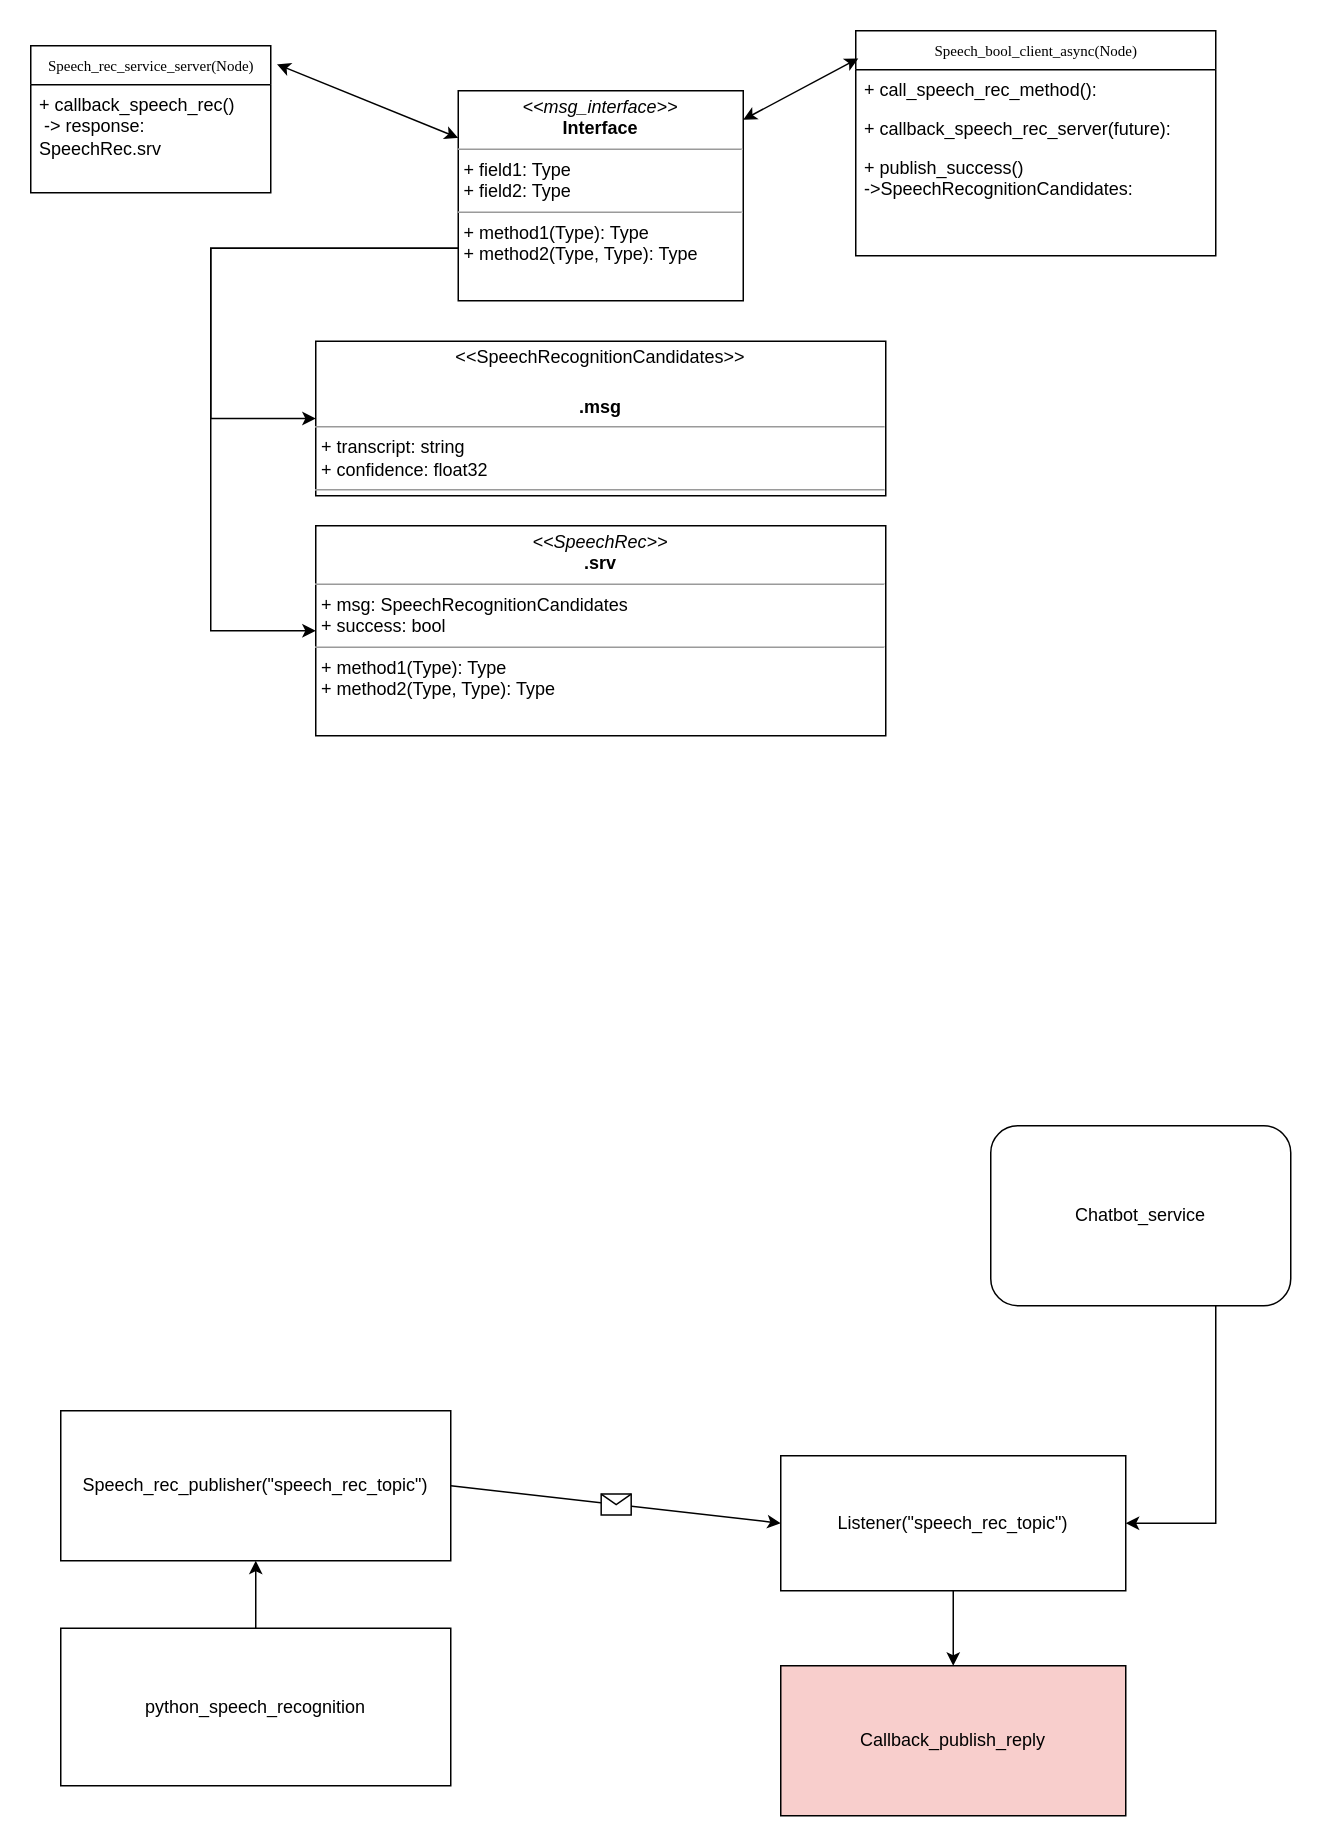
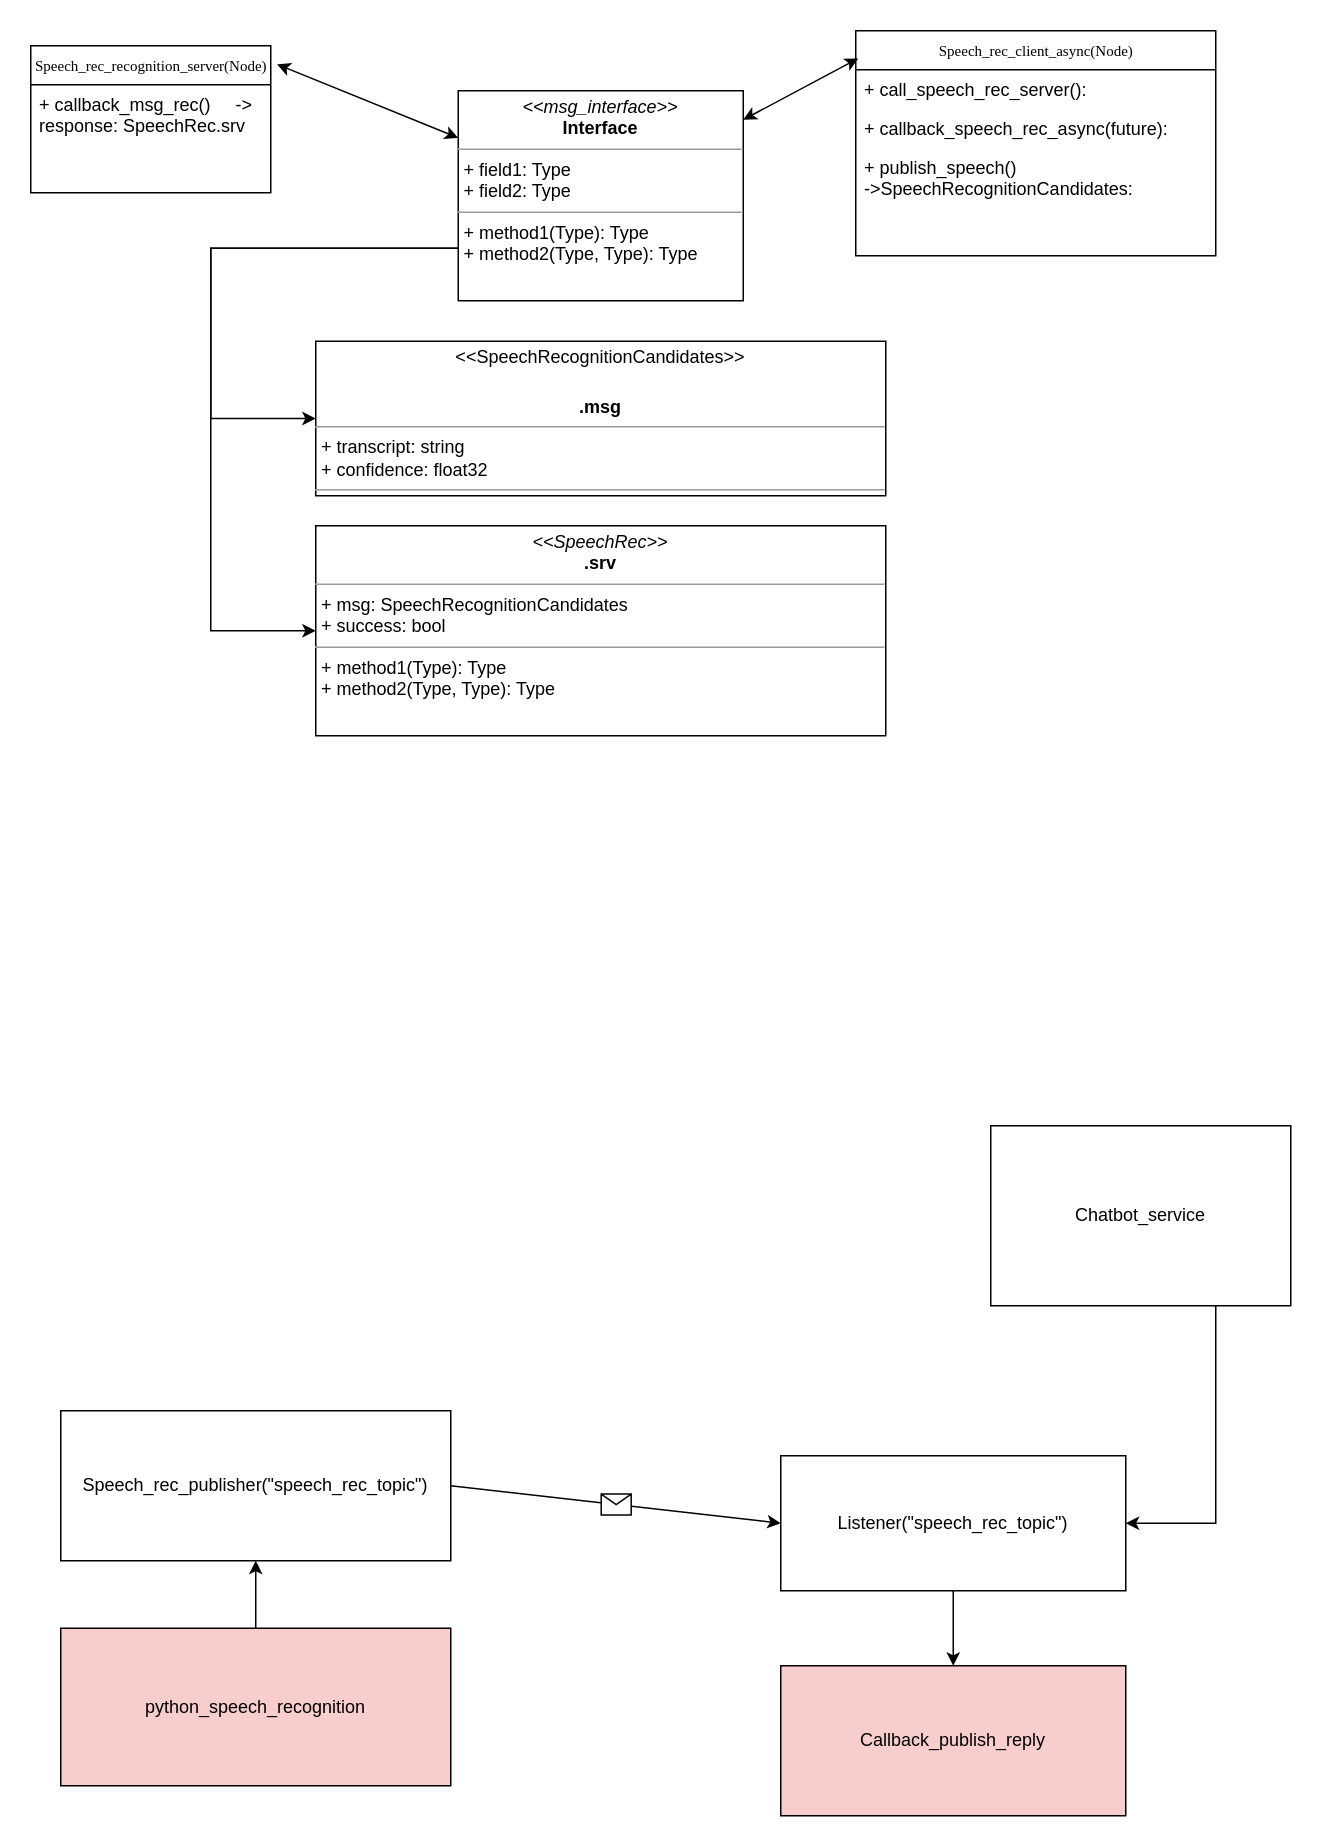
(1037, 50) -> (1037, 50)
(152, 65) -> (152, 65)
(991, 91) -> (991, 91)
(152, 128) -> (152, 128)
(1037, 141) -> (1037, 130)
(1037, 191) -> (1037, 191)
(1141, 1216) -> (1141, 1216)
(256, 1707) -> (256, 1707)
